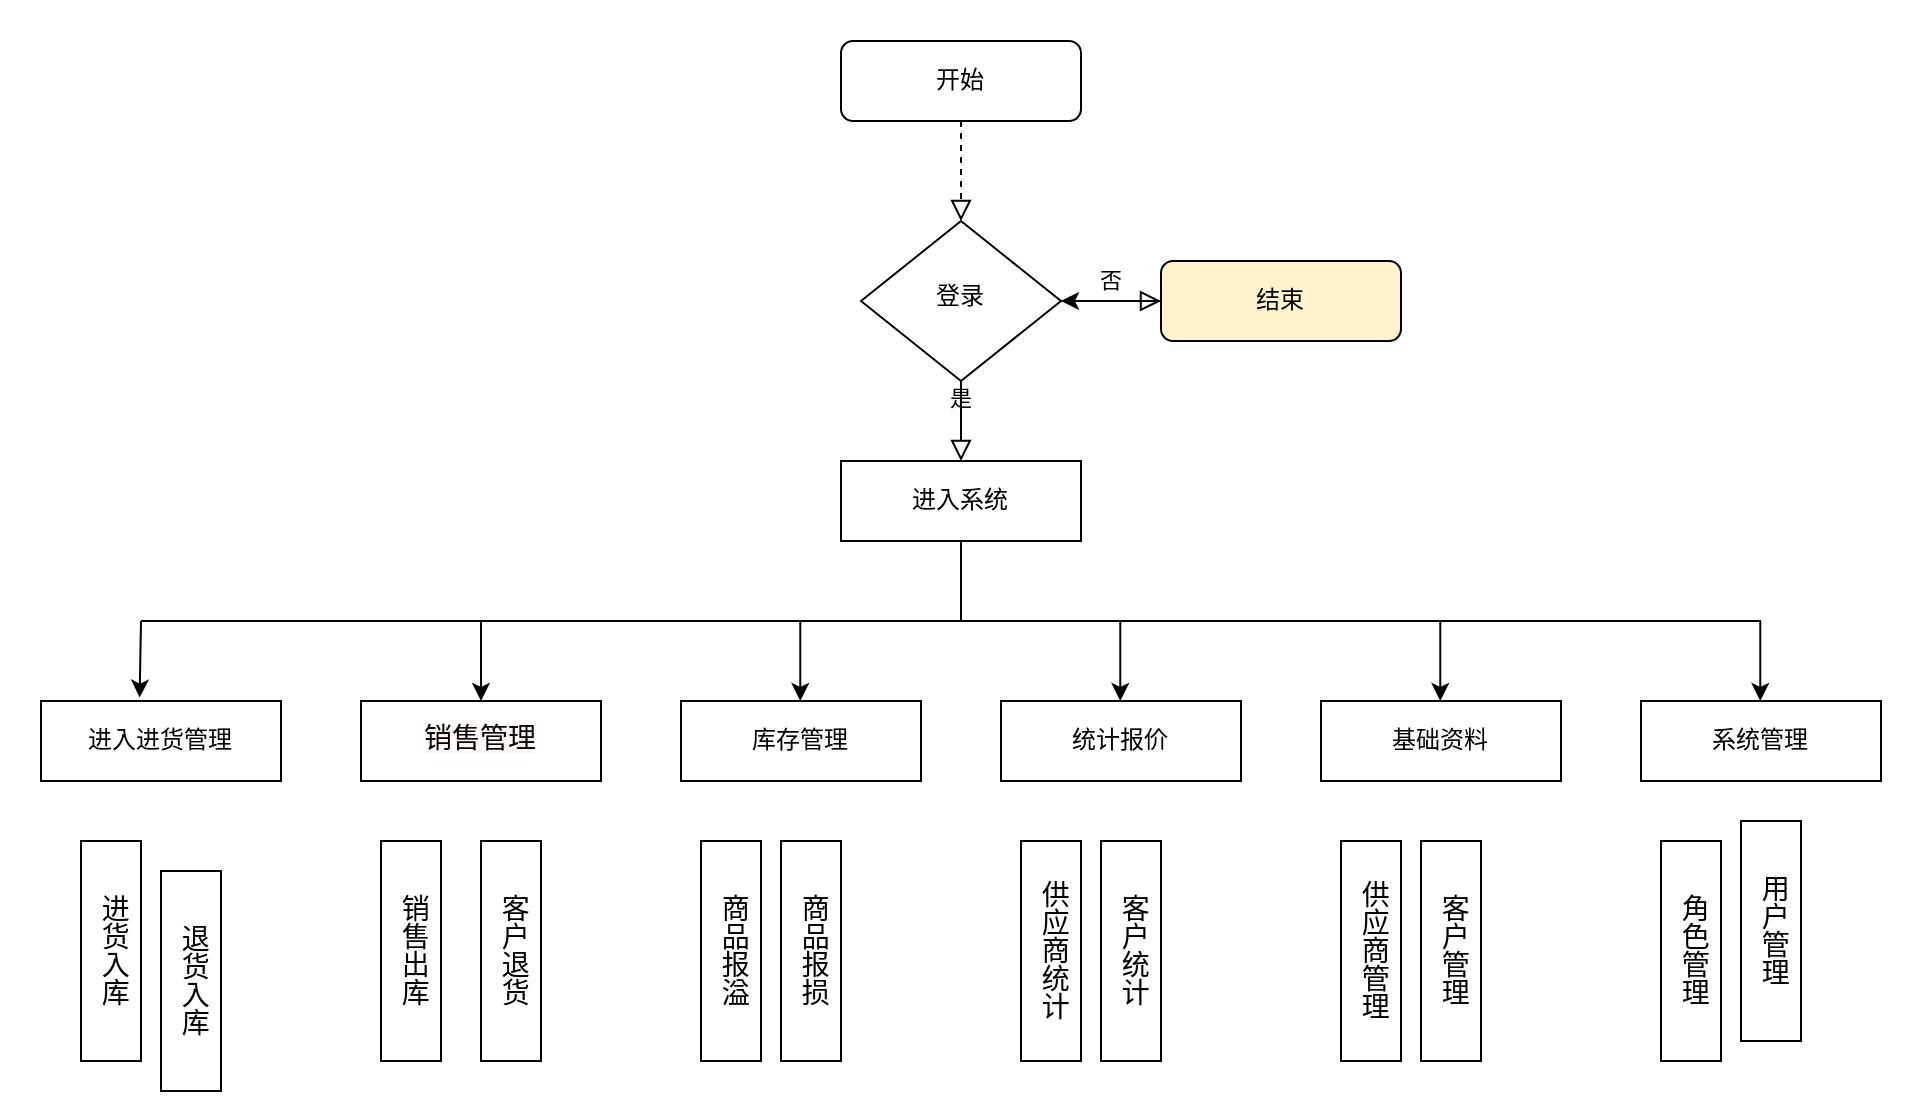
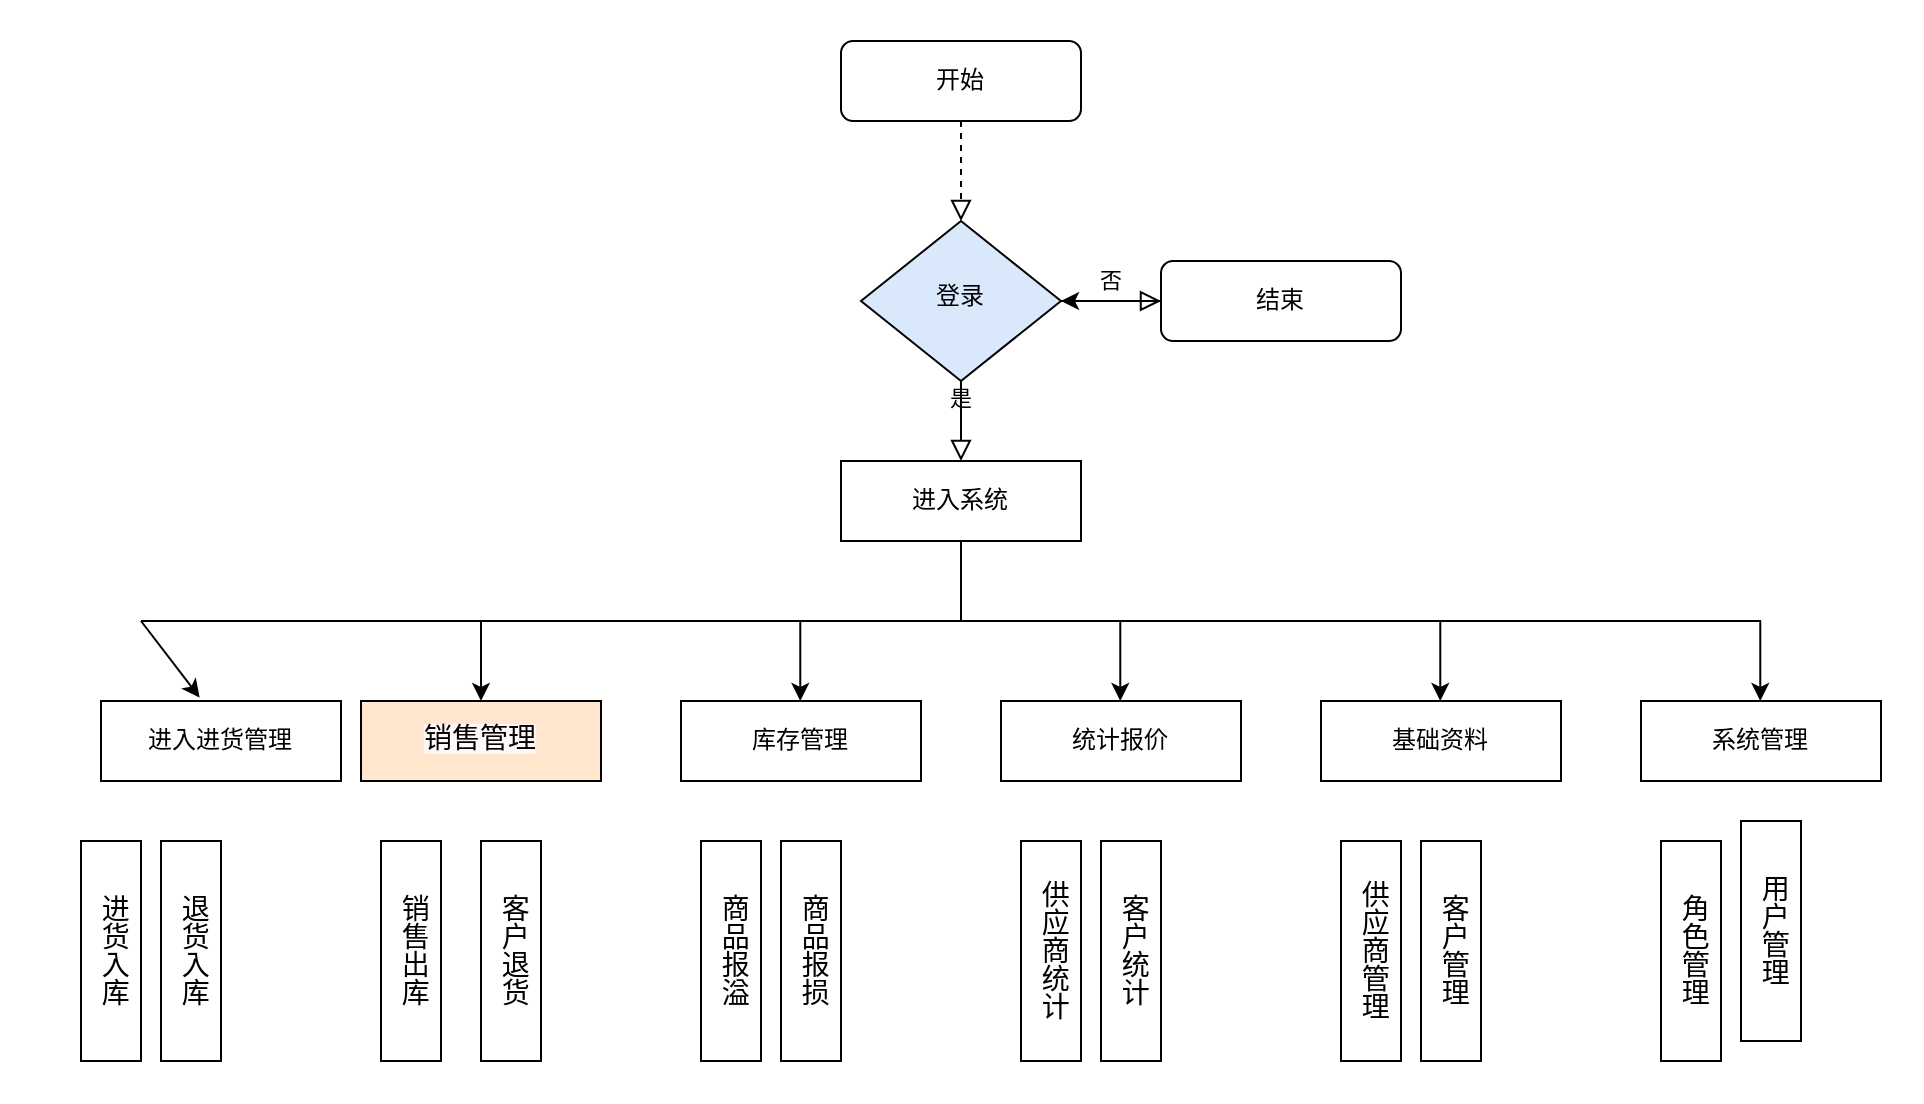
(961, 301) -> (961, 301)
(1281, 301) -> (1281, 301)
(161, 741) -> (221, 741)
(481, 741) -> (481, 741)
(191, 981) -> (191, 951)
